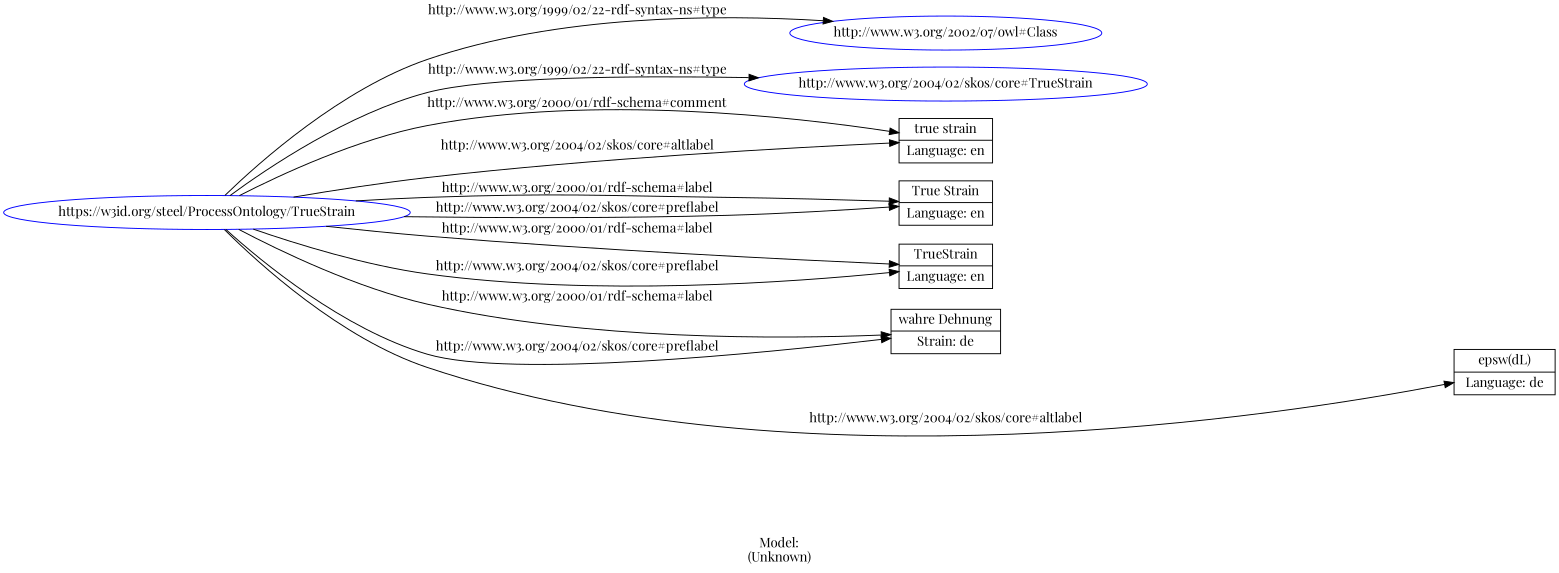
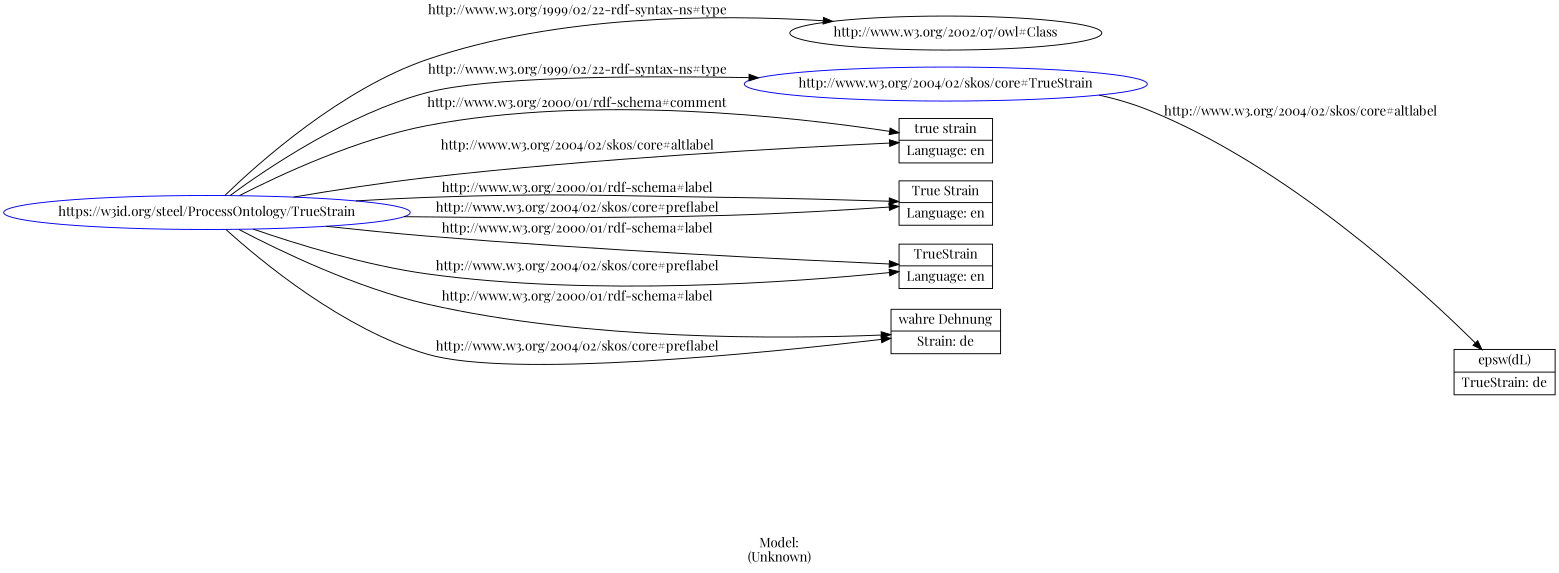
(946, 33) -> (946, 33)
(1505, 383) -> (1505, 383)
(811, 432) -> (1301, 196)
